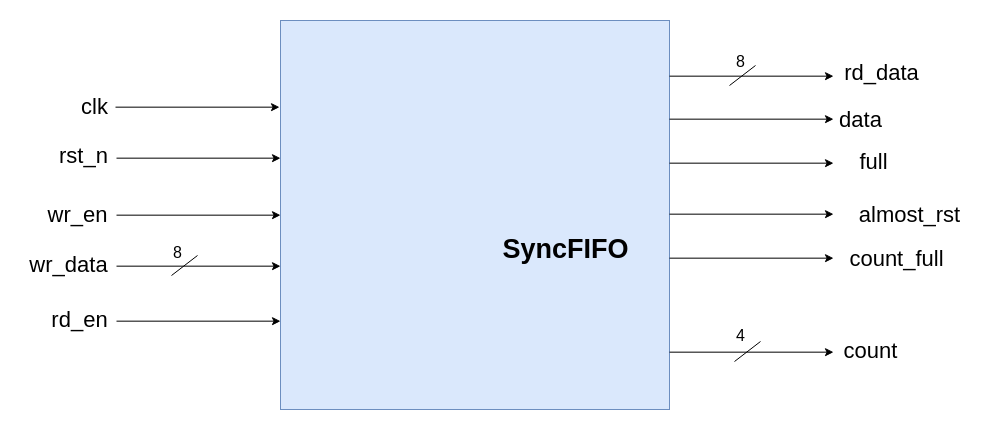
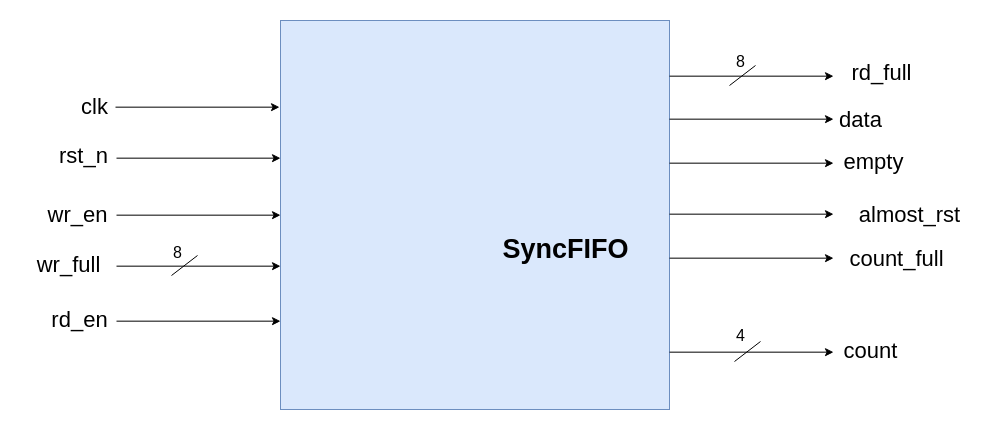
(882, 74) -> (882, 74)
(874, 163) -> (874, 163)
(69, 266) -> (69, 266)
